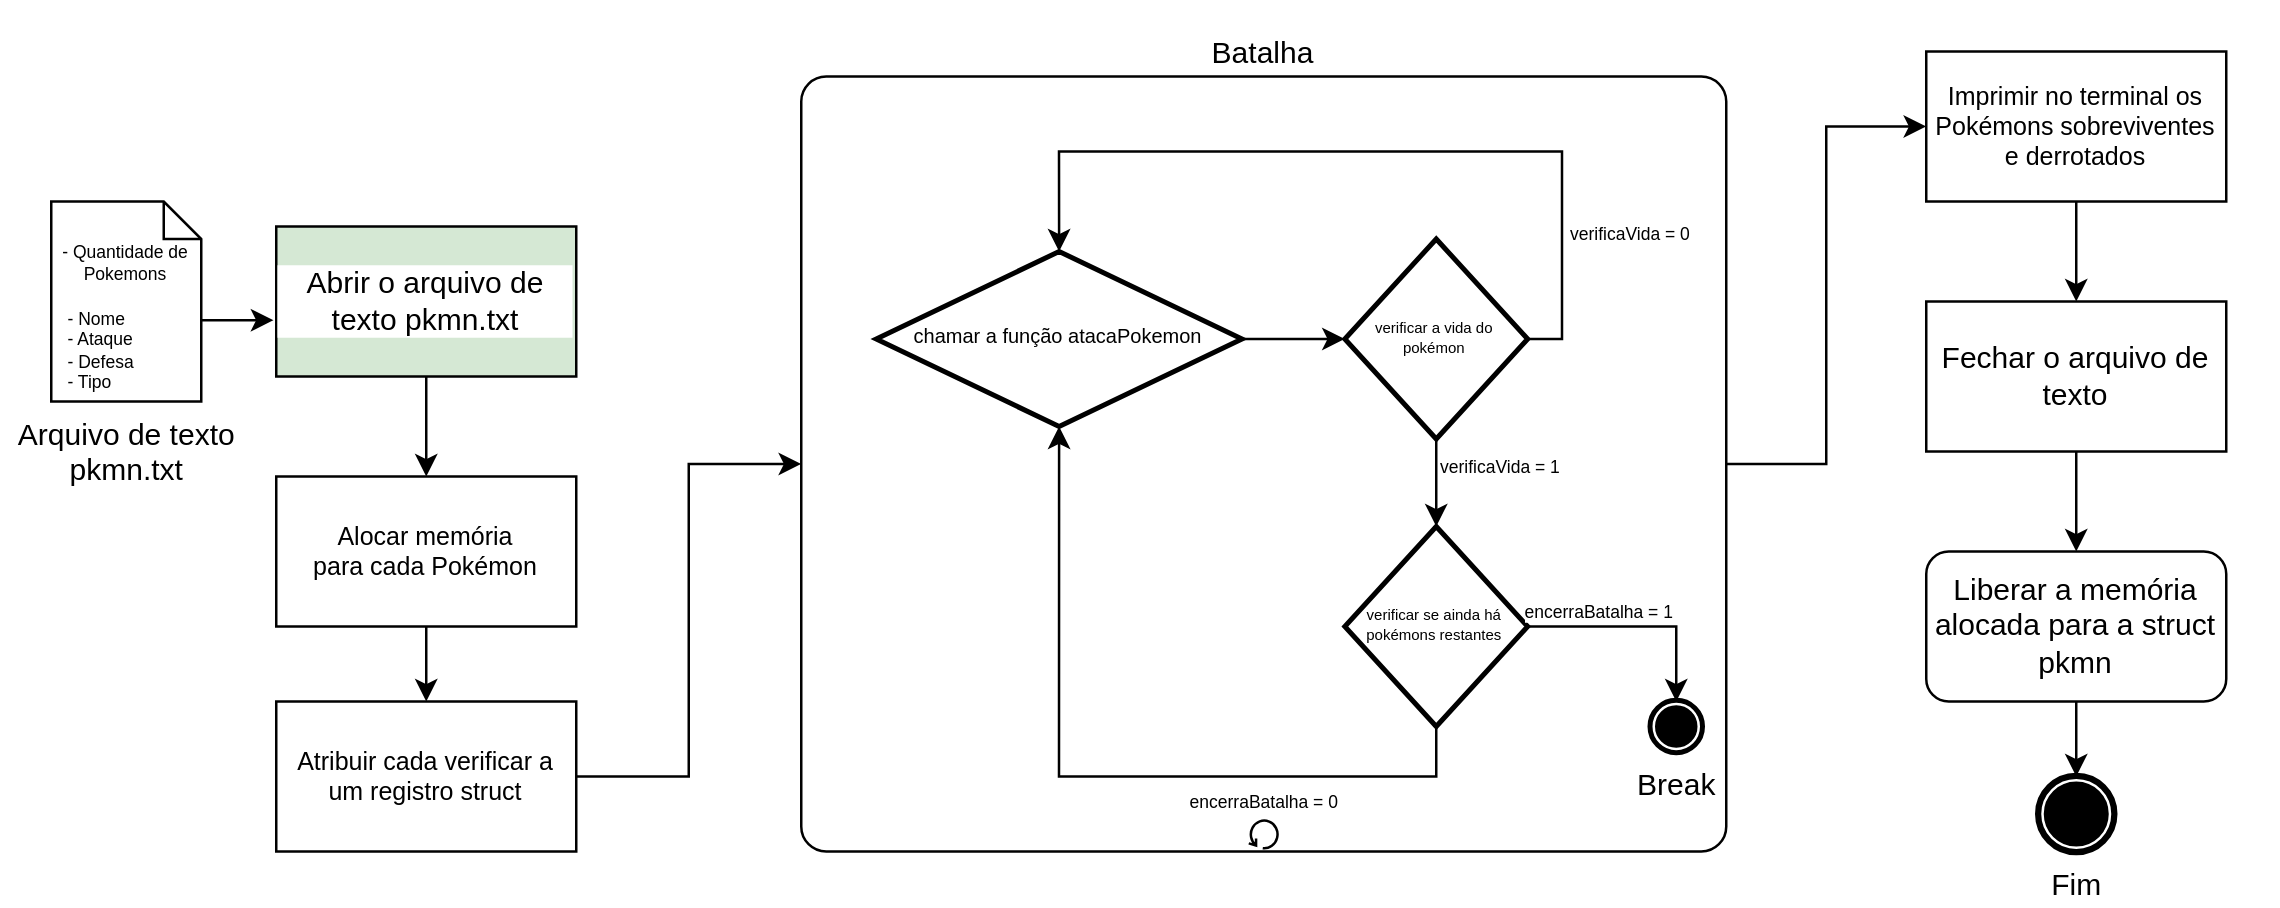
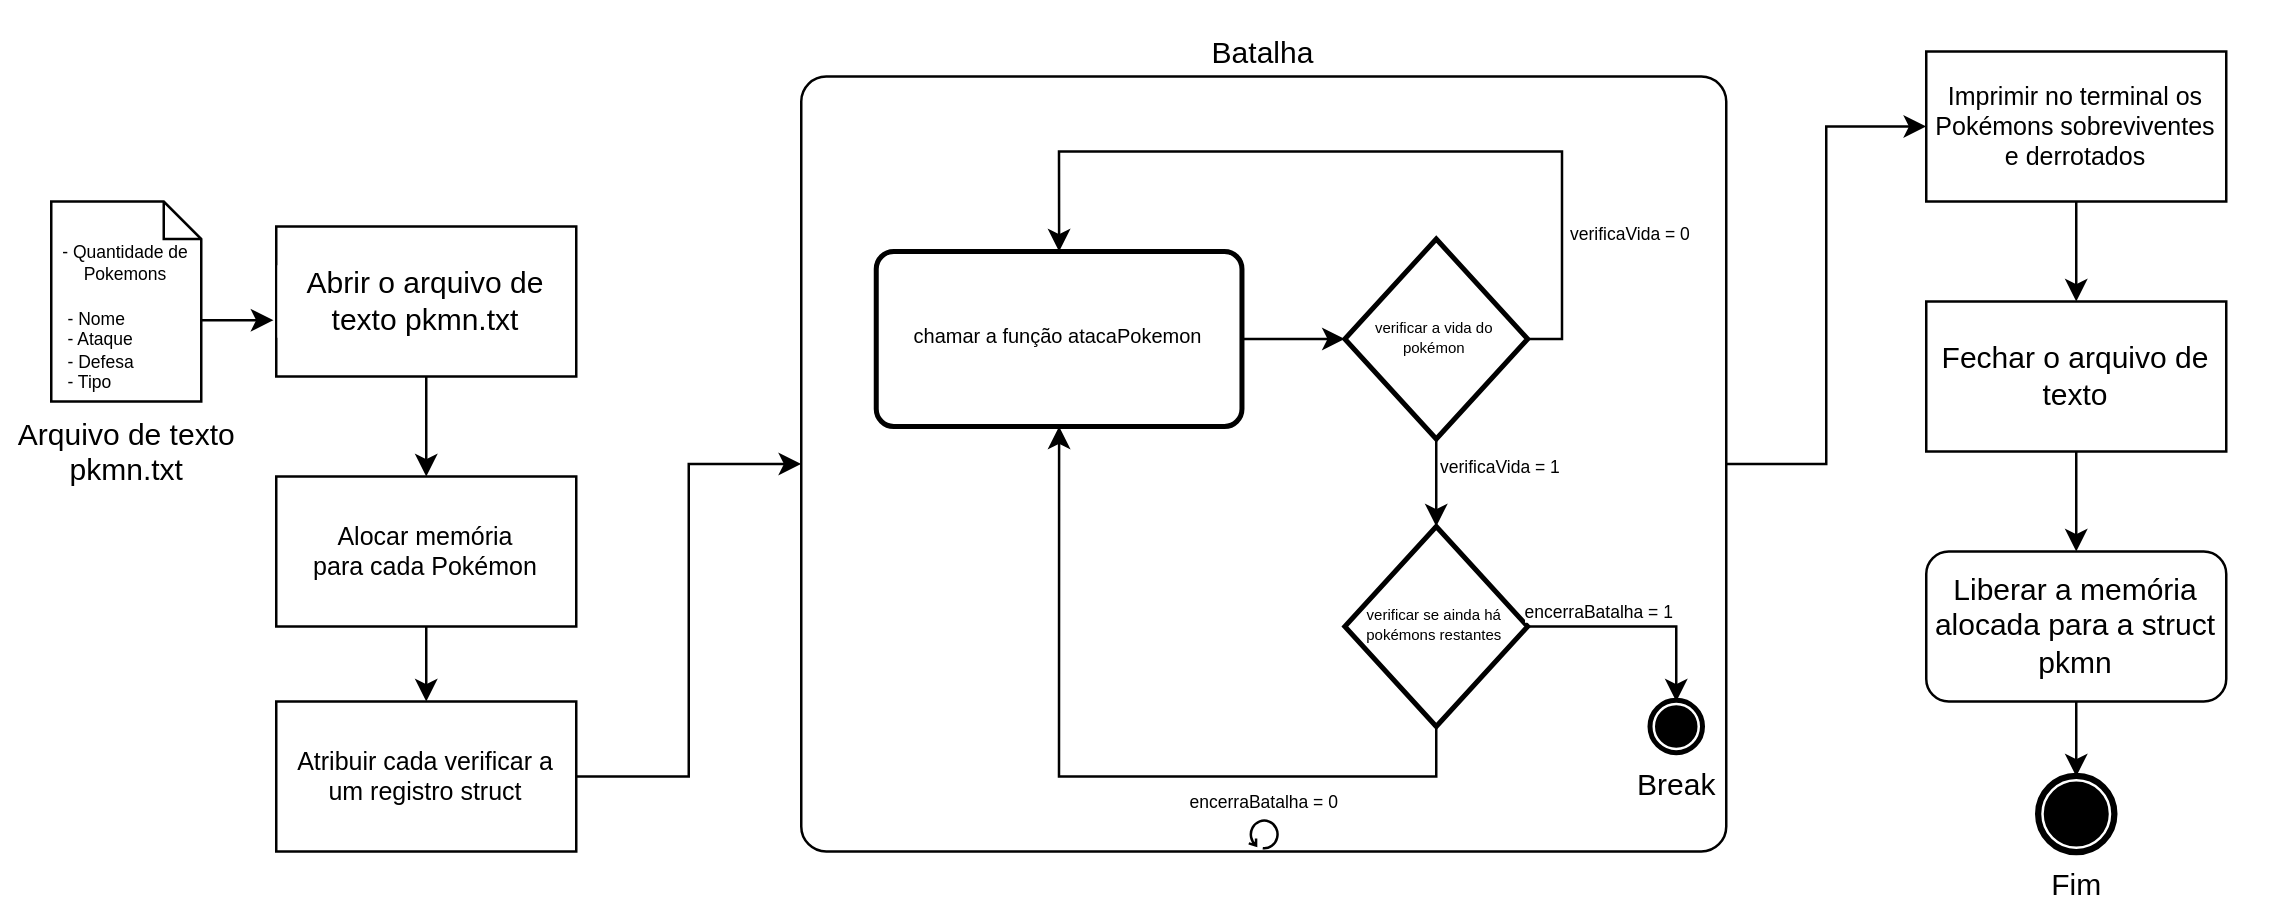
(426, 301) -> (426, 301)
(1059, 339) -> (1059, 339)
